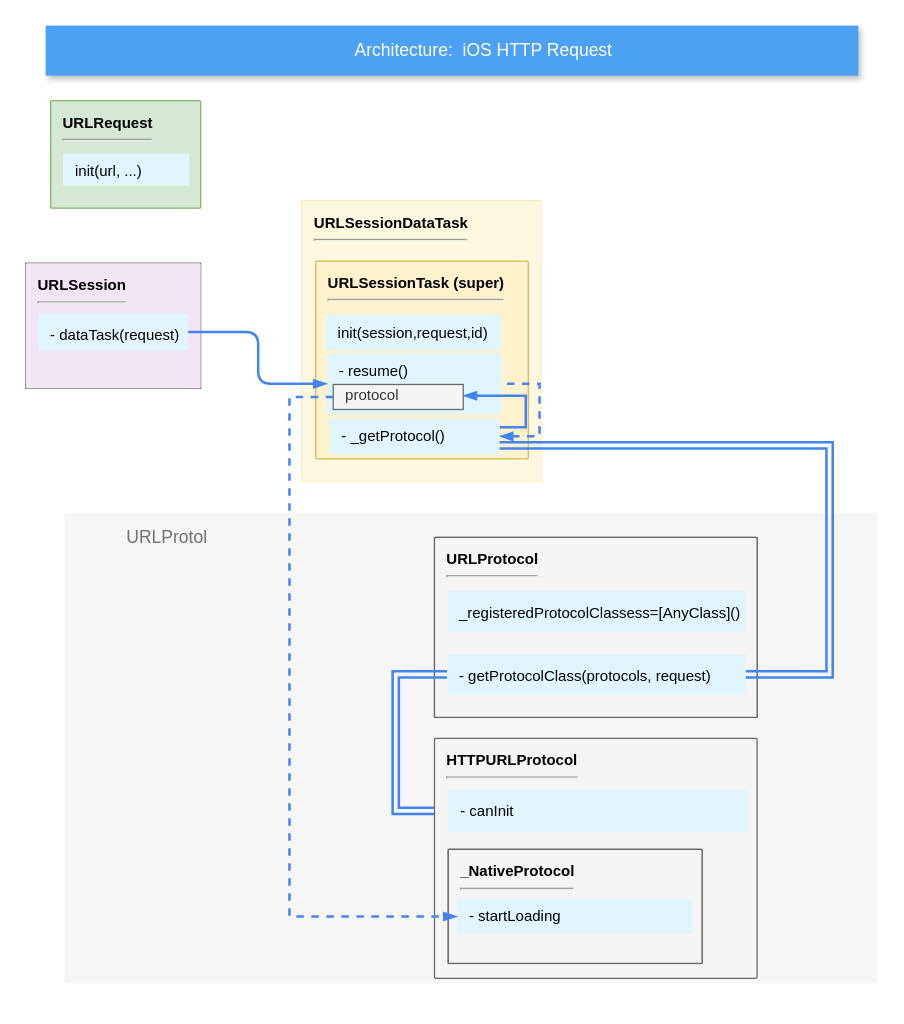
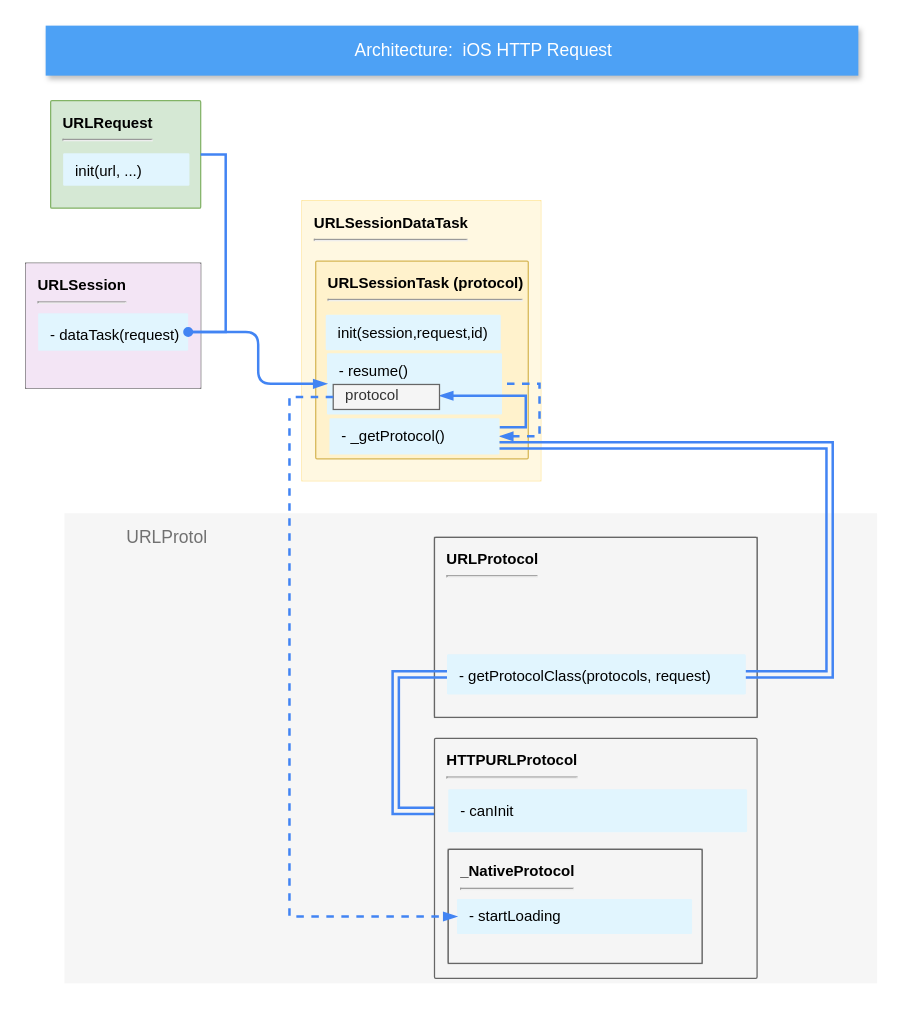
none -> (226, 229)
(417, 283) -> (427, 283)
(398, 397) -> (386, 397)
(596, 611) -> none
